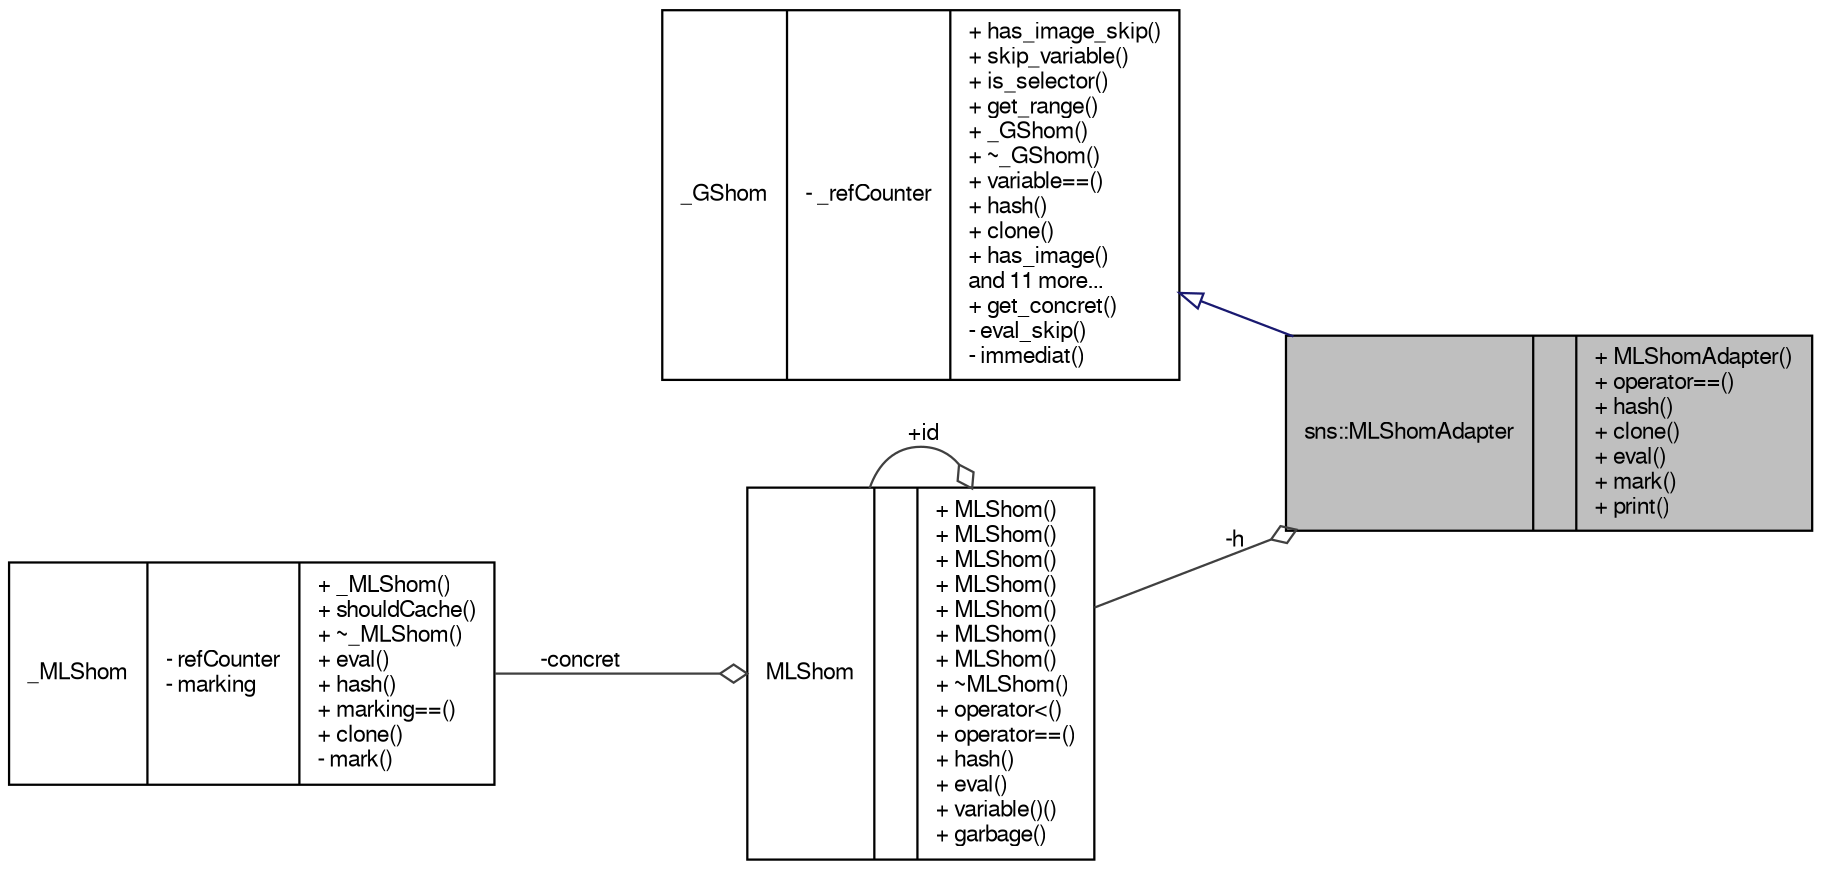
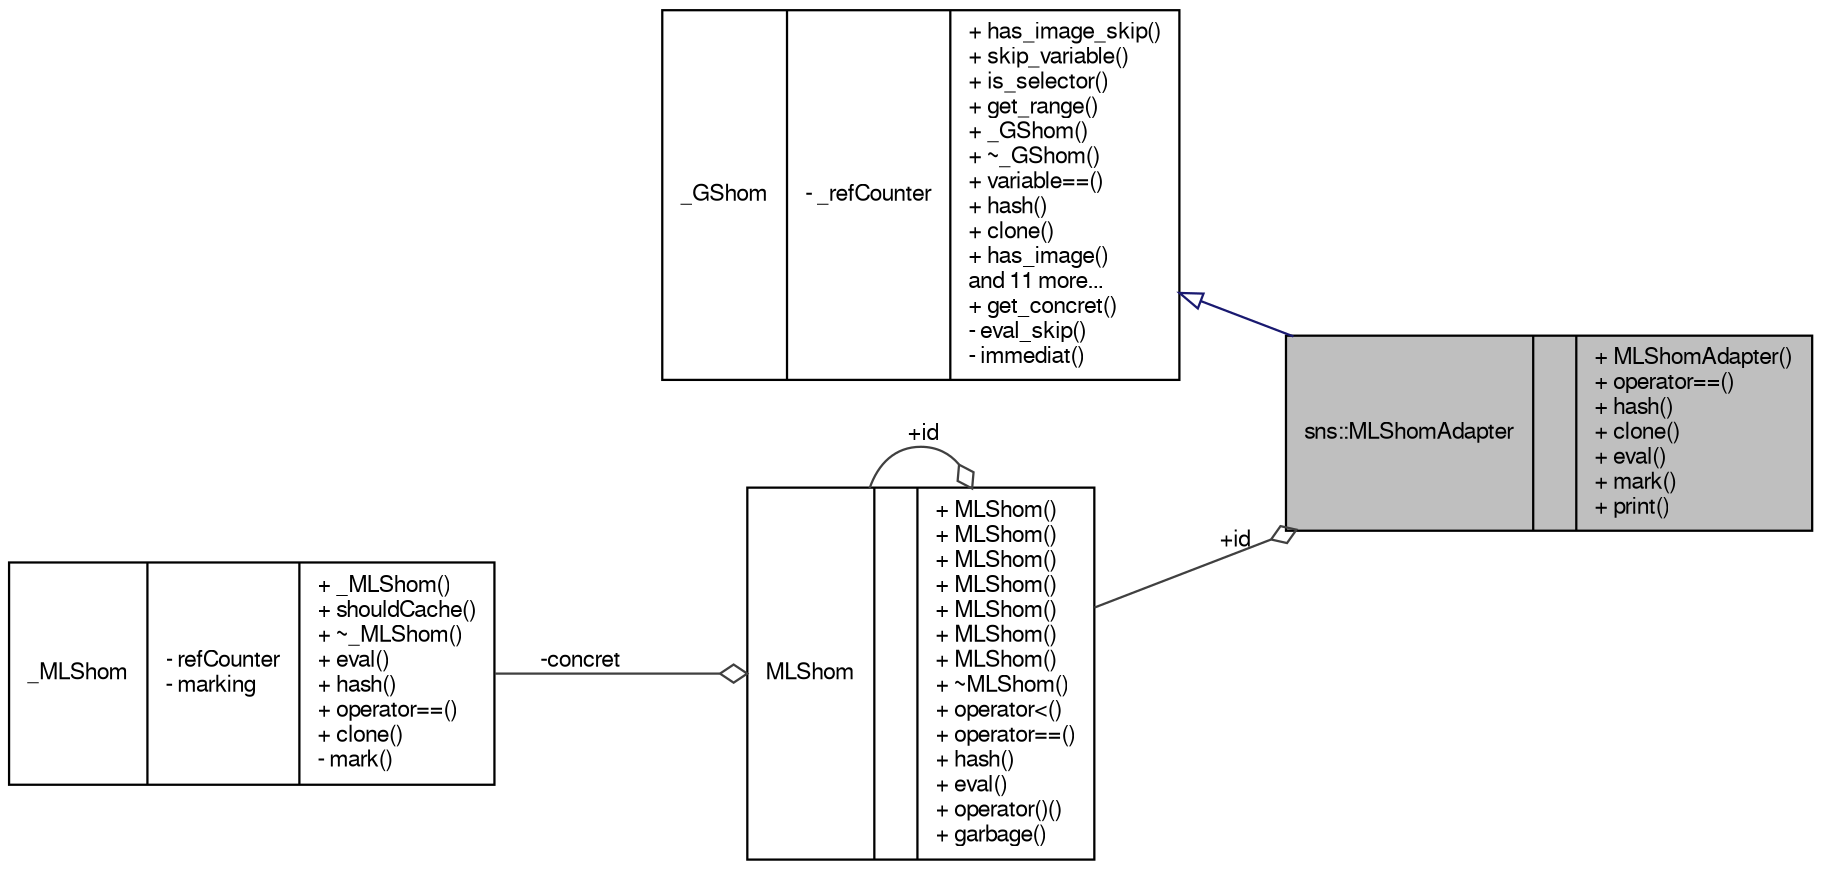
(1233, 541) -> (1233, 541)
(387, 710) -> (388, 710)
(997, 810) -> (999, 810)
